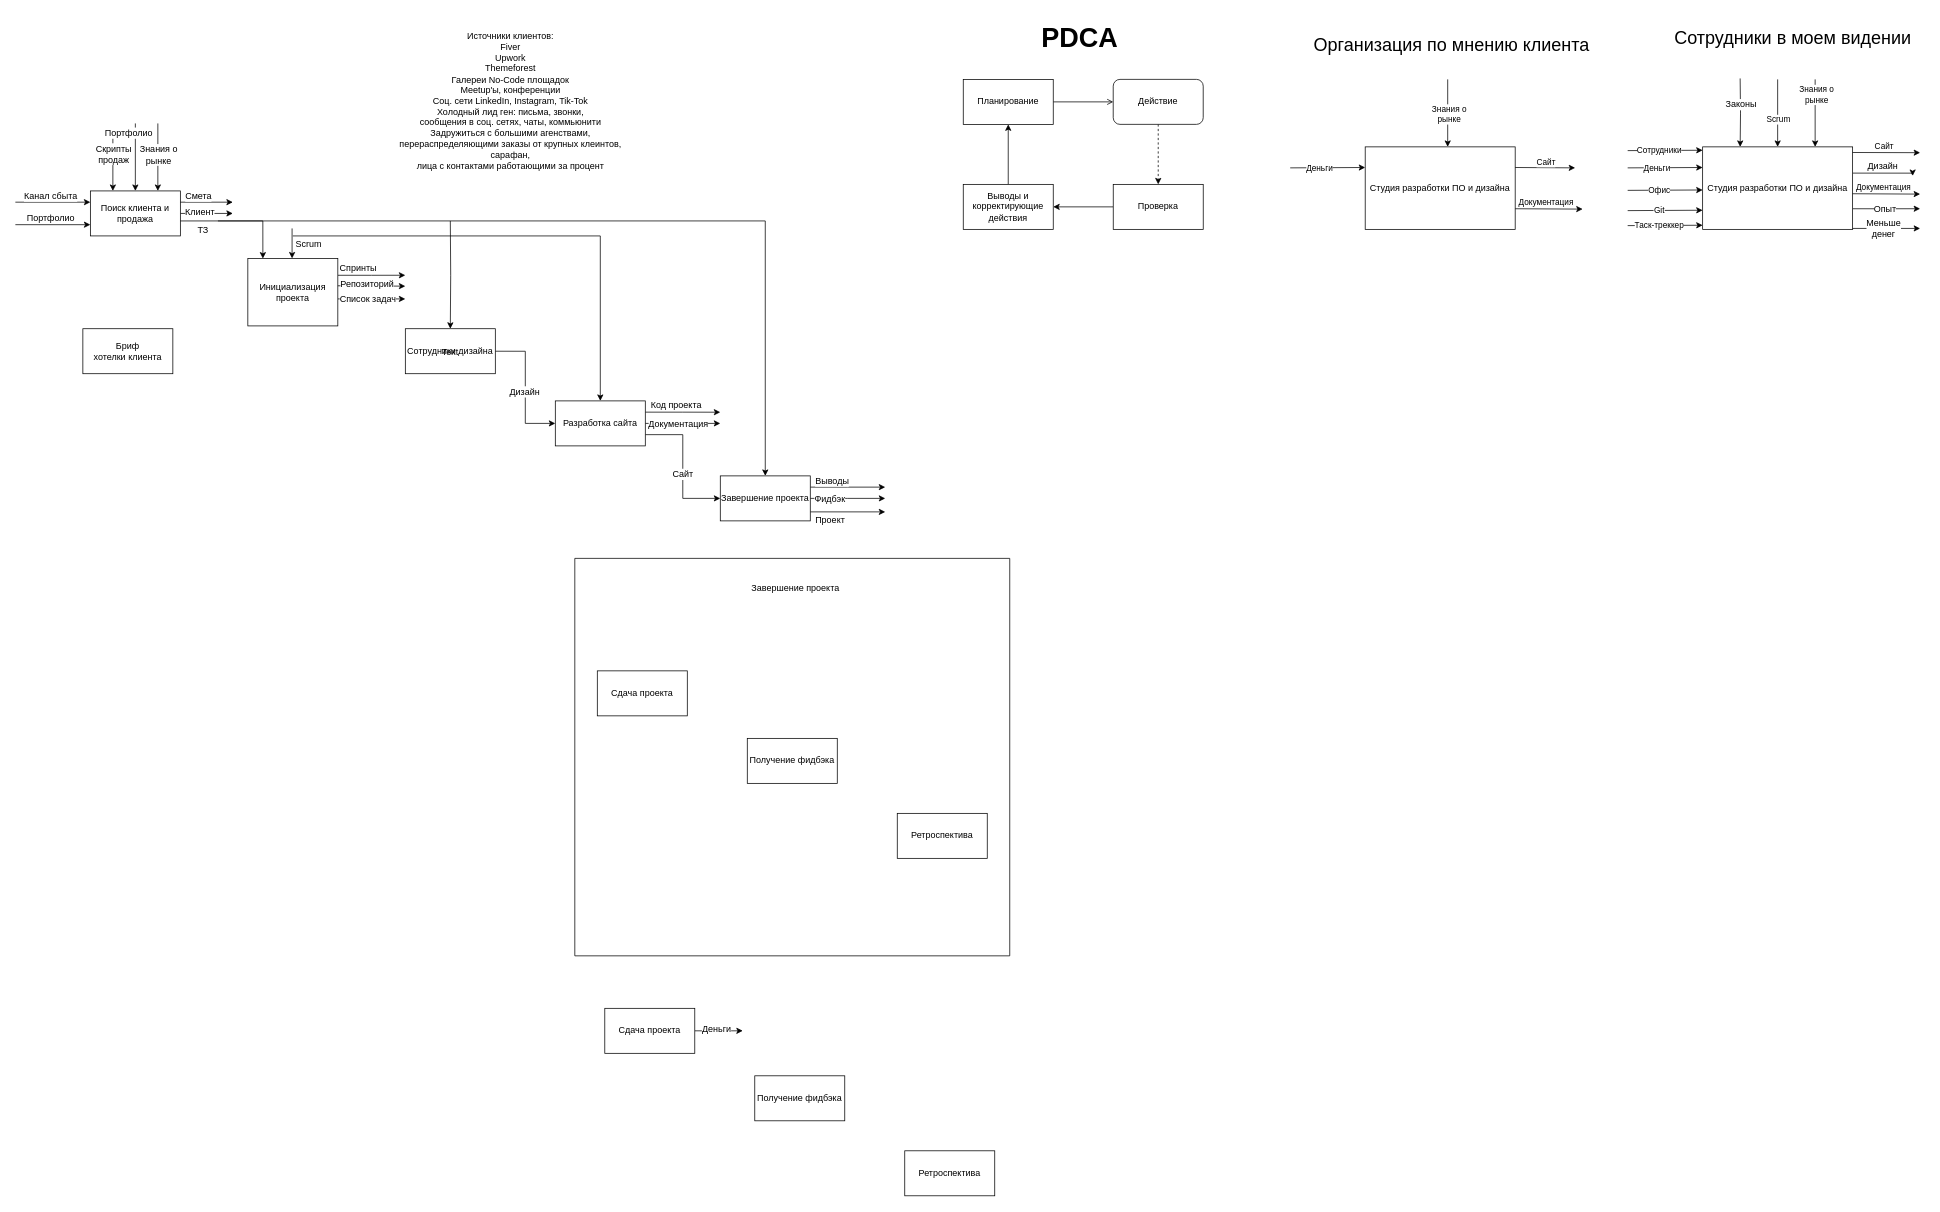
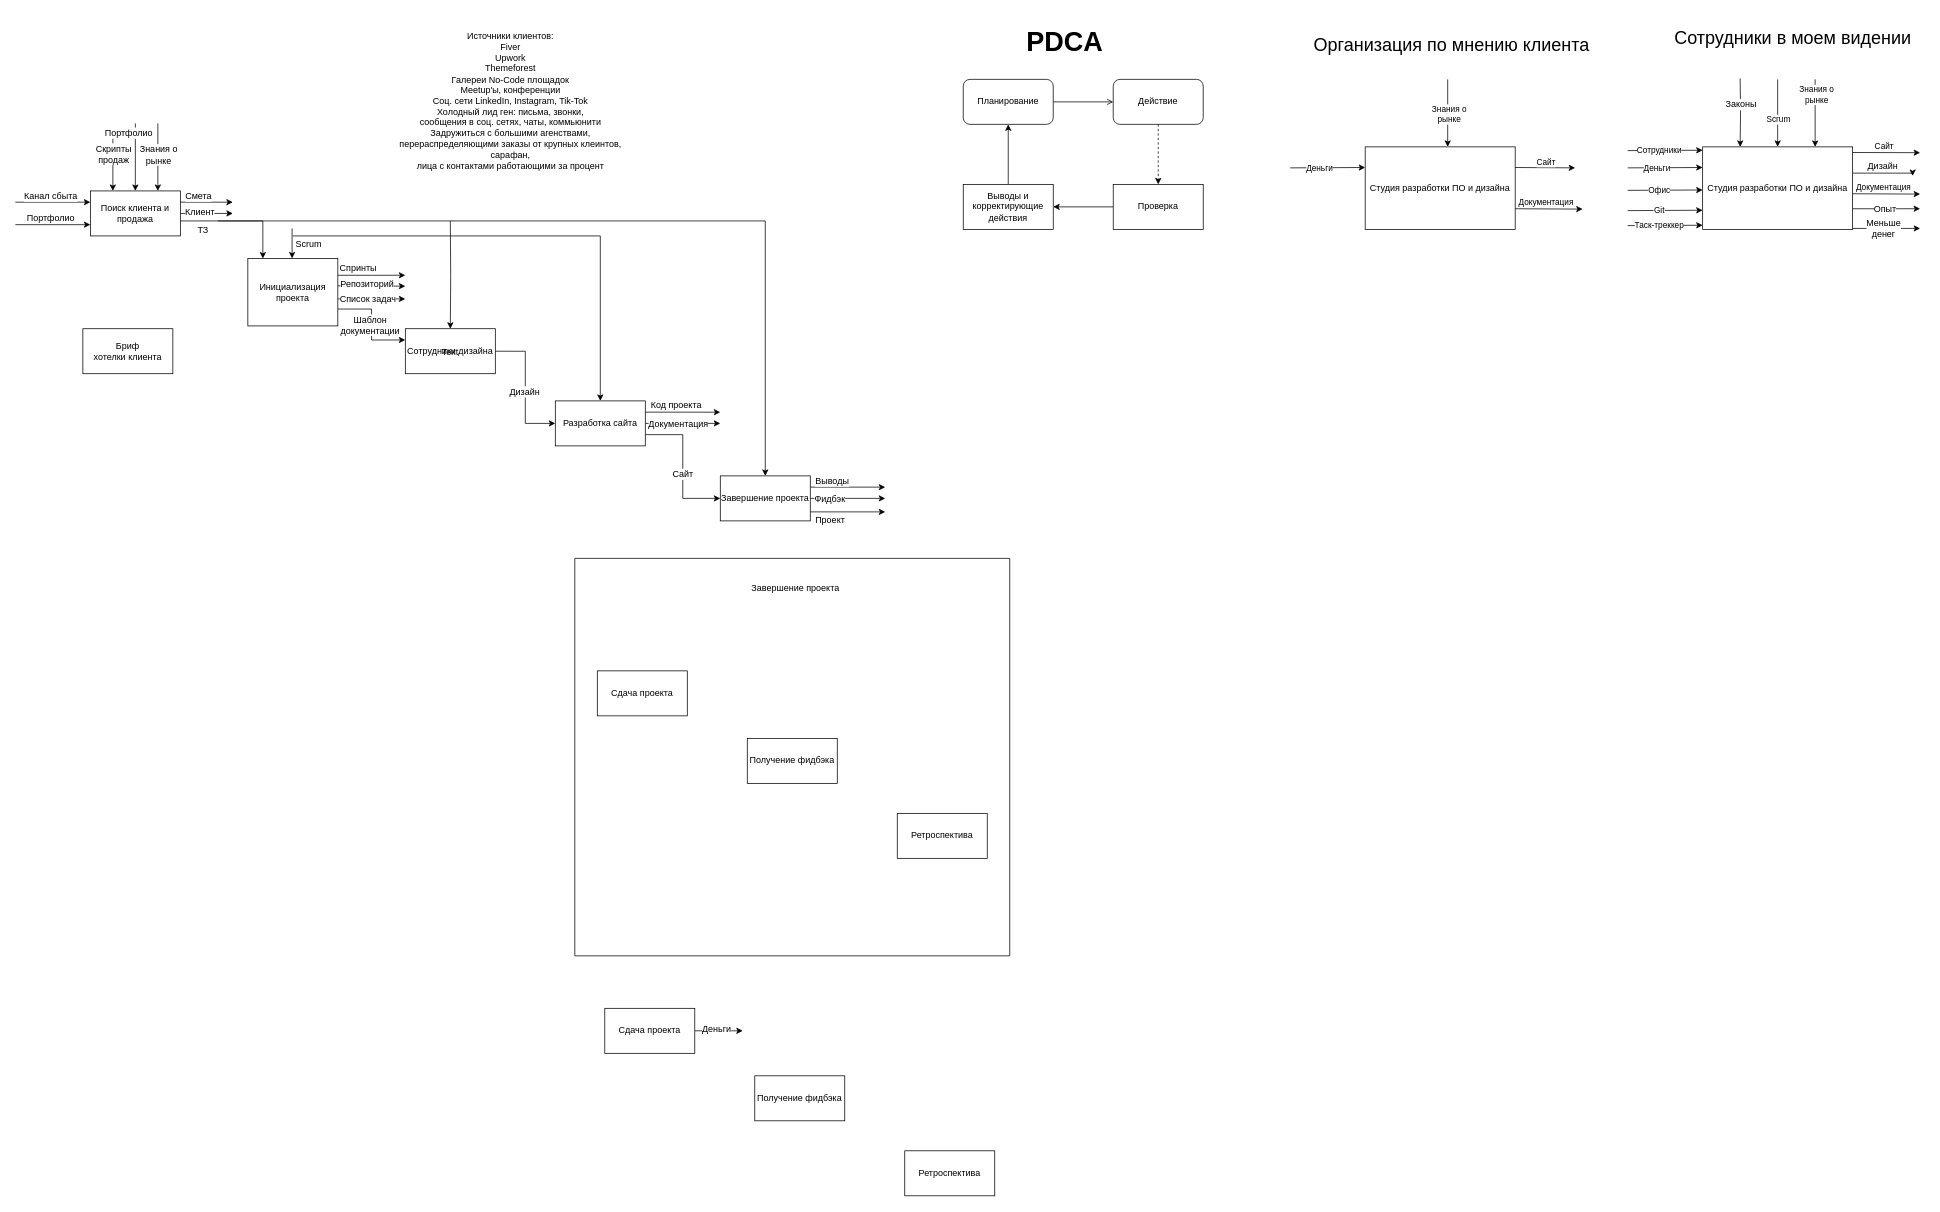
(1080, 38) -> (1065, 42)
(1008, 102) -> (1008, 102)
none -> (372, 323)
